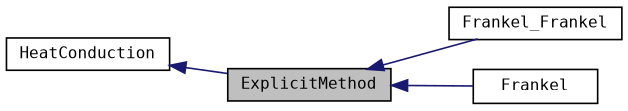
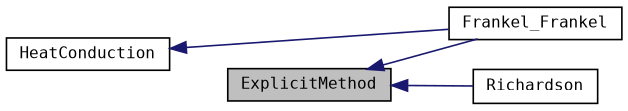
(206, 71) -> (317, 38)
(535, 86) -> (535, 86)
